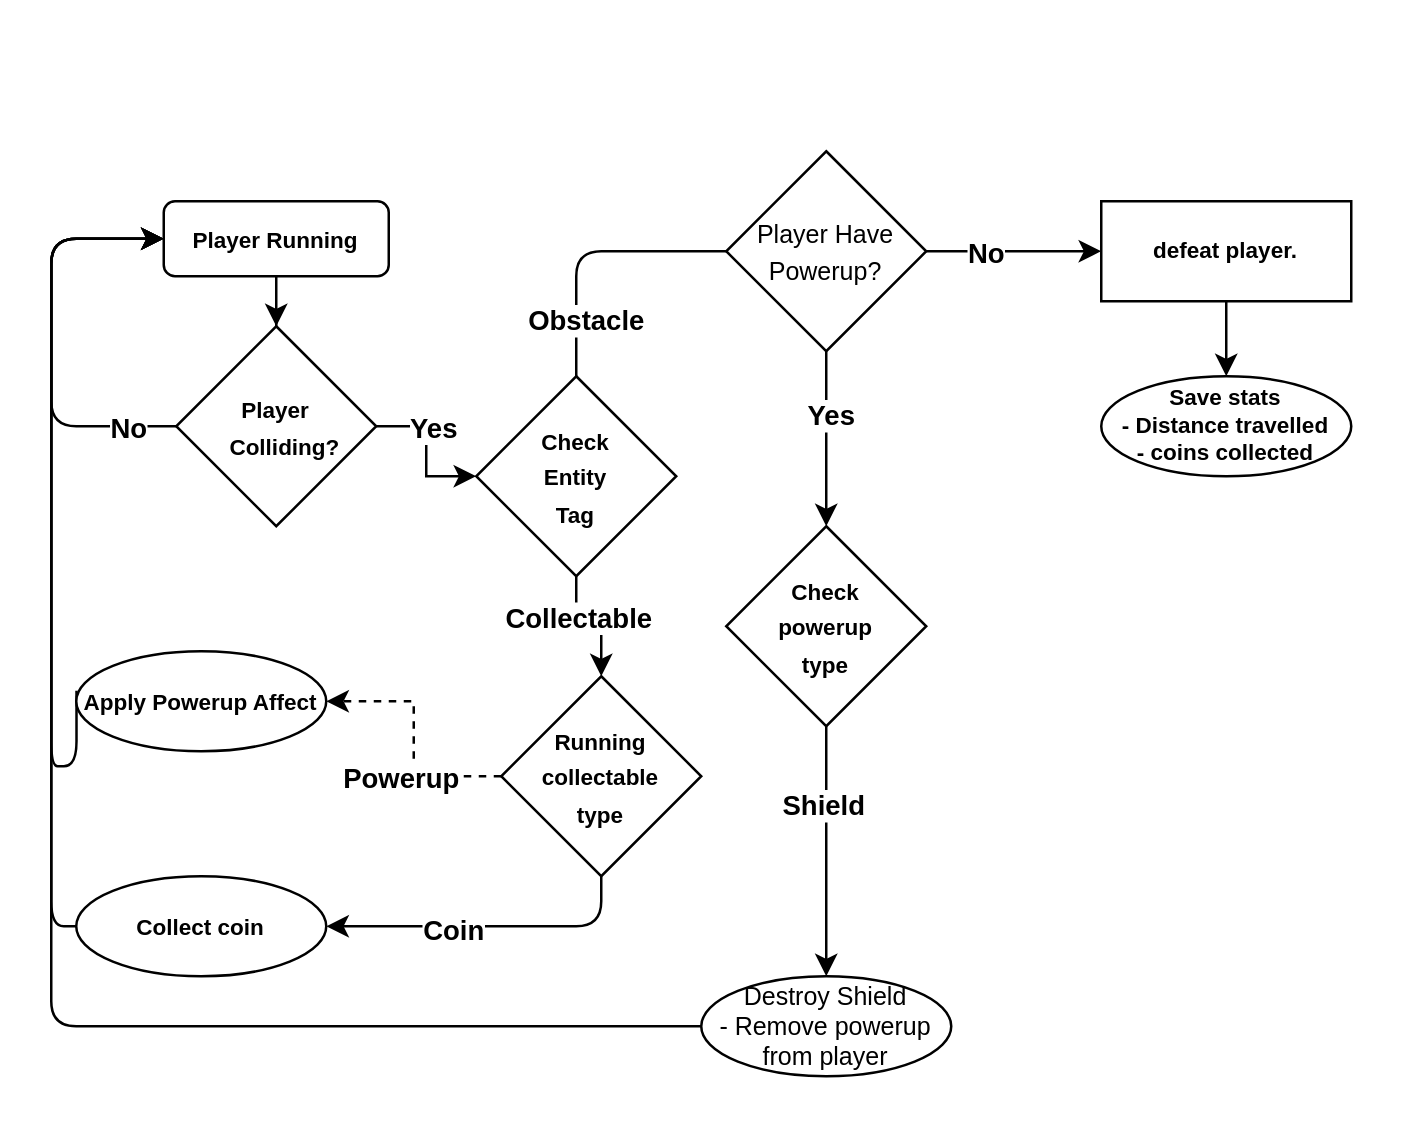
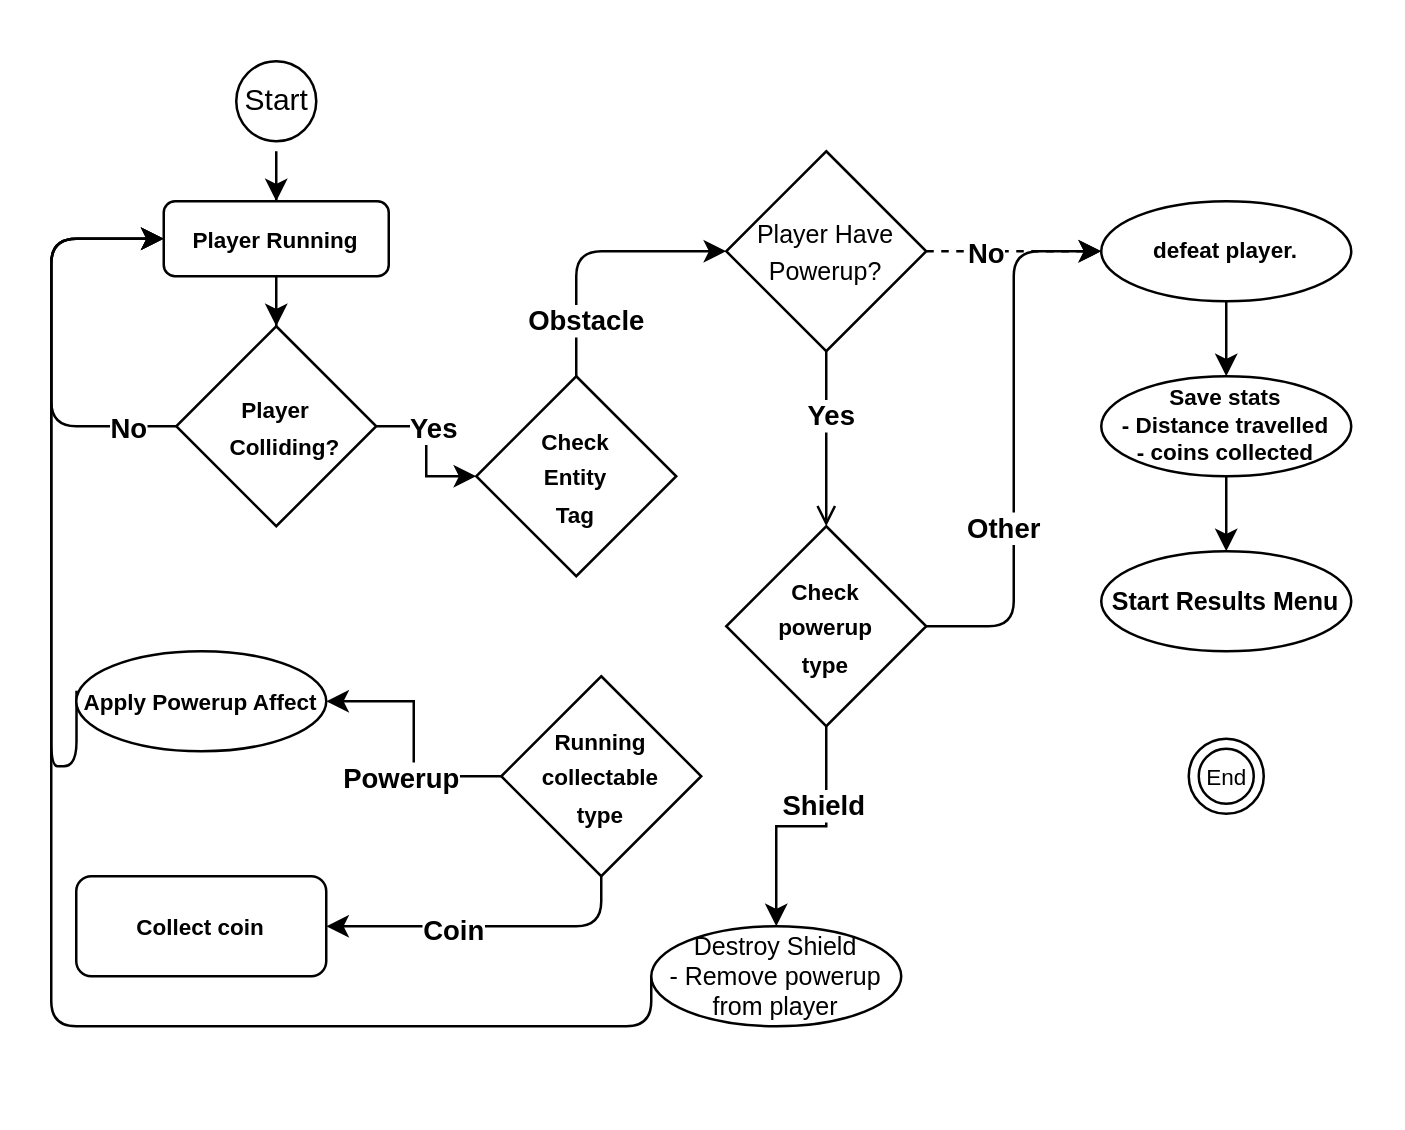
none -> (276, 101)
none -> (276, 184)
(715, 251) -> (708, 251)
(950, 251) -> (950, 251)
(1226, 251) -> (1226, 251)
none -> (1014, 385)
(826, 508) -> (826, 512)
none -> (1226, 522)
none -> (1226, 601)
(598, 626) -> none
(413, 701) -> (413, 701)
none -> (1226, 776)
(66, 926) -> none
(201, 926) -> (201, 926)
(826, 1026) -> (776, 976)
